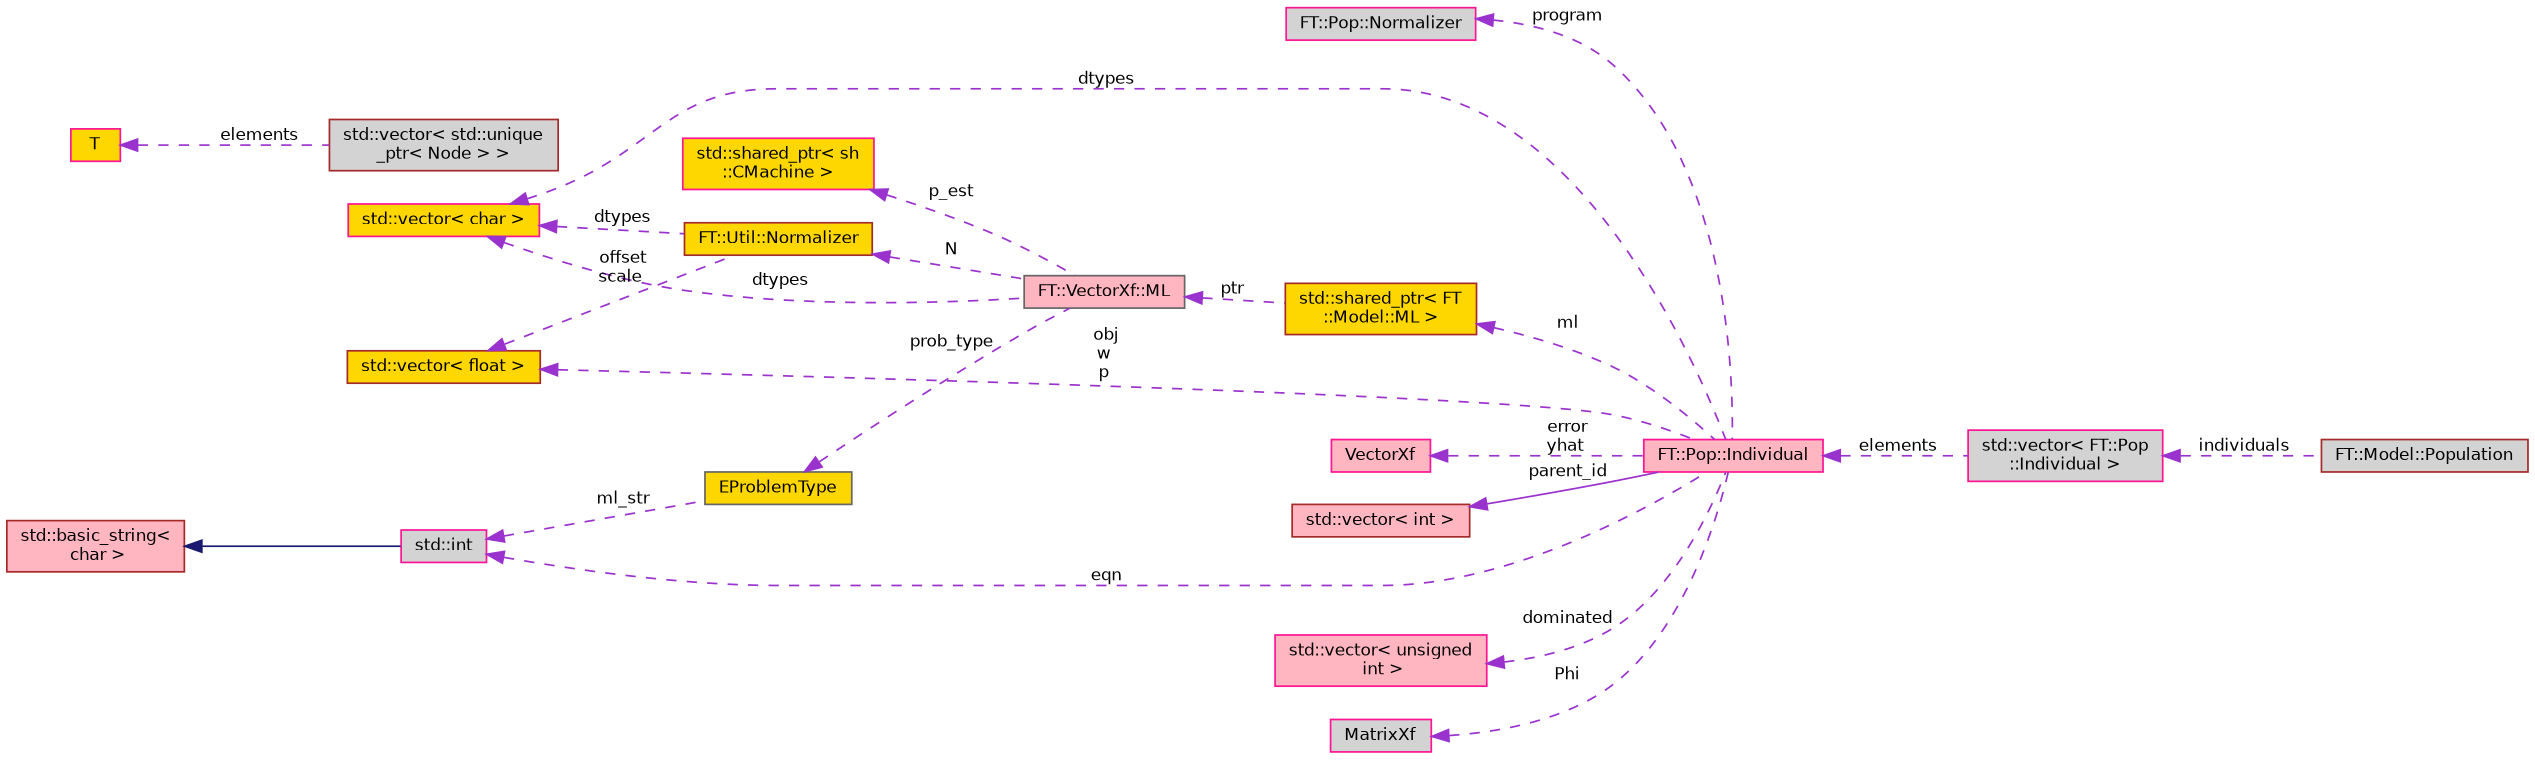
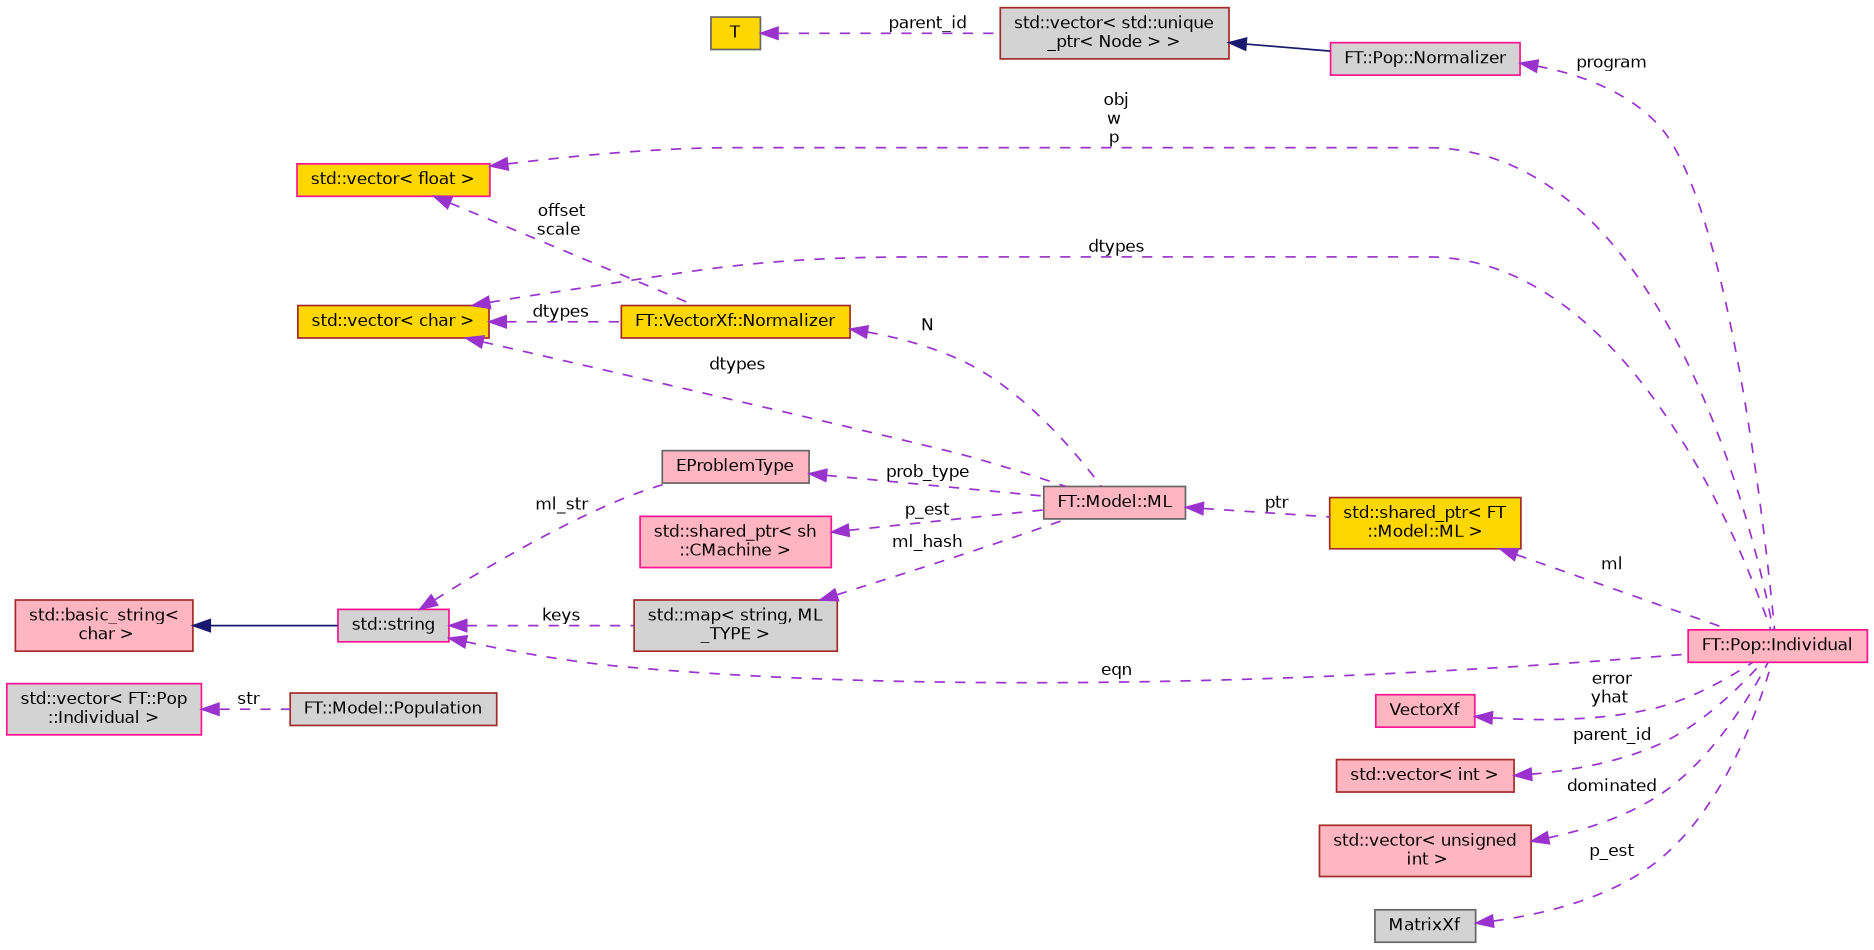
none -> (1288, 48)
(257, 136) -> (925, 24)
(96, 145) -> (736, 33)
(778, 164) -> (736, 542)
(444, 220) -> (393, 322)
(778, 239) -> (736, 322)
(1104, 292) -> (1115, 503)
(444, 367) -> (393, 180)
(2242, 446) -> (246, 700)
(1904, 456) -> none
(778, 488) -> (736, 467)
(1573, 489) -> (1659, 744)
(444, 546) -> (393, 626)
none -> (736, 626)
(1381, 661) -> (1425, 851)
(1565, 675) -> (1610, 852)
(1381, 736) -> (1425, 926)
